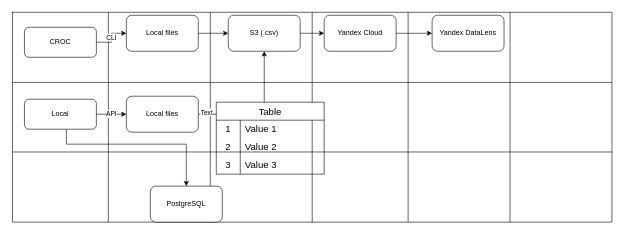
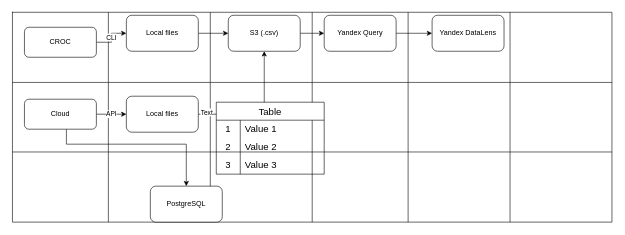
(360, 33) -> (360, 33)
(60, 114) -> (60, 114)
